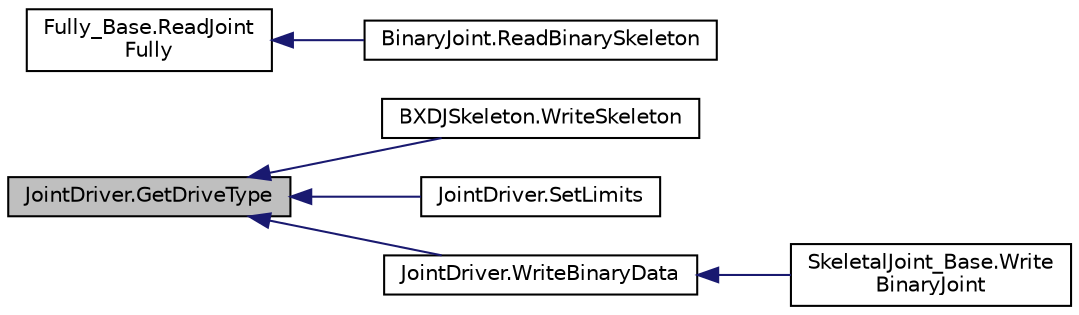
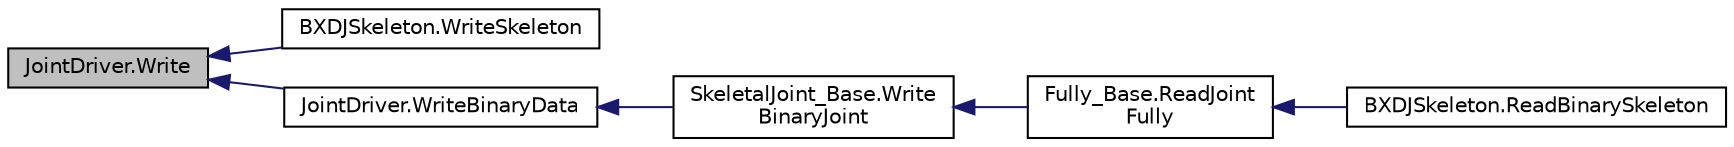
(541, 40) -> (1537, 107)
none -> (1001, 107)
(149, 197) -> (108, 68)
(541, 197) -> none
